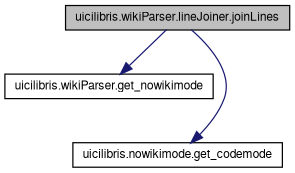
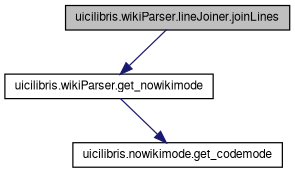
(226, 80) -> (139, 116)
